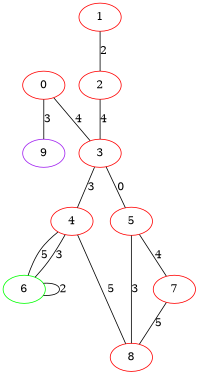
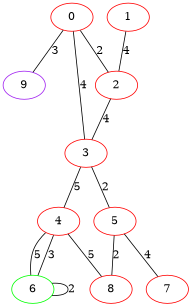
none -> (94, 51)
(104, 51) -> (127, 51)
(91, 187) -> (77, 187)
(121, 187) -> (106, 187)
(135, 289) -> (117, 255)
(153, 323) -> none
